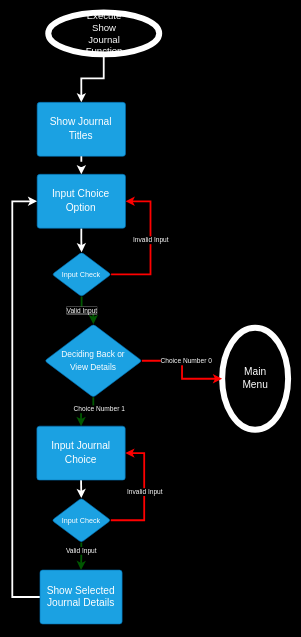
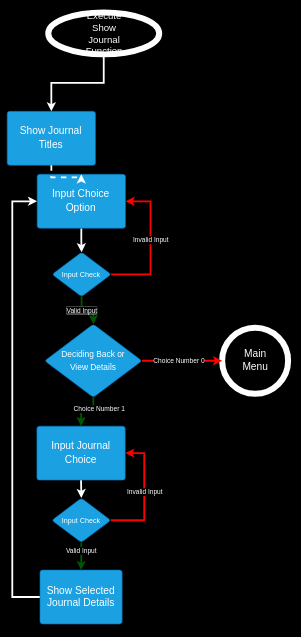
(81, 129) -> (51, 138)
(81, 201) -> (81, 201)
(255, 379) -> (255, 361)
